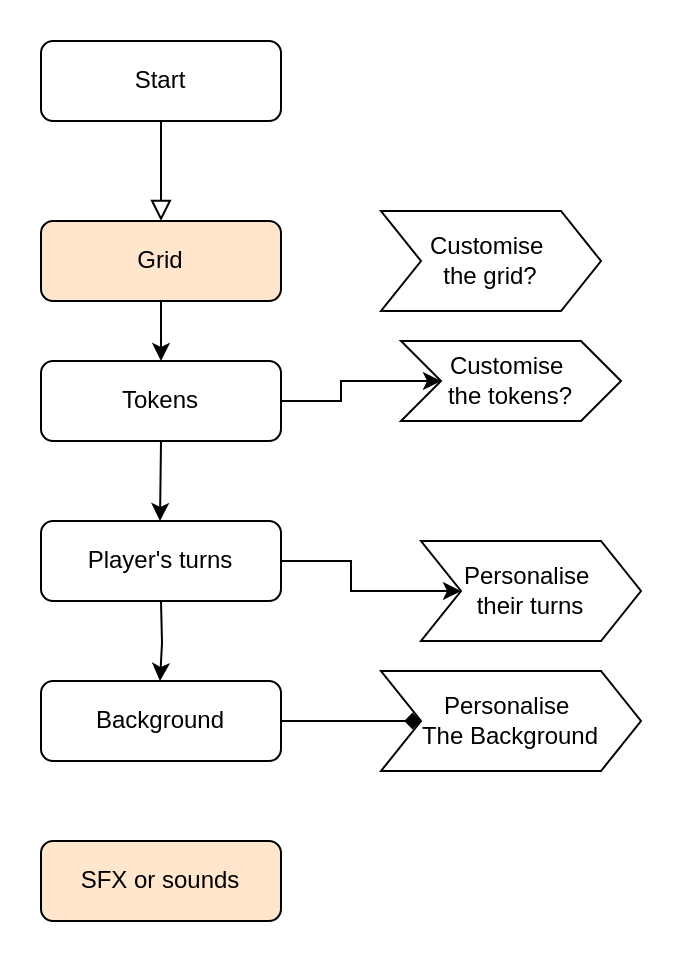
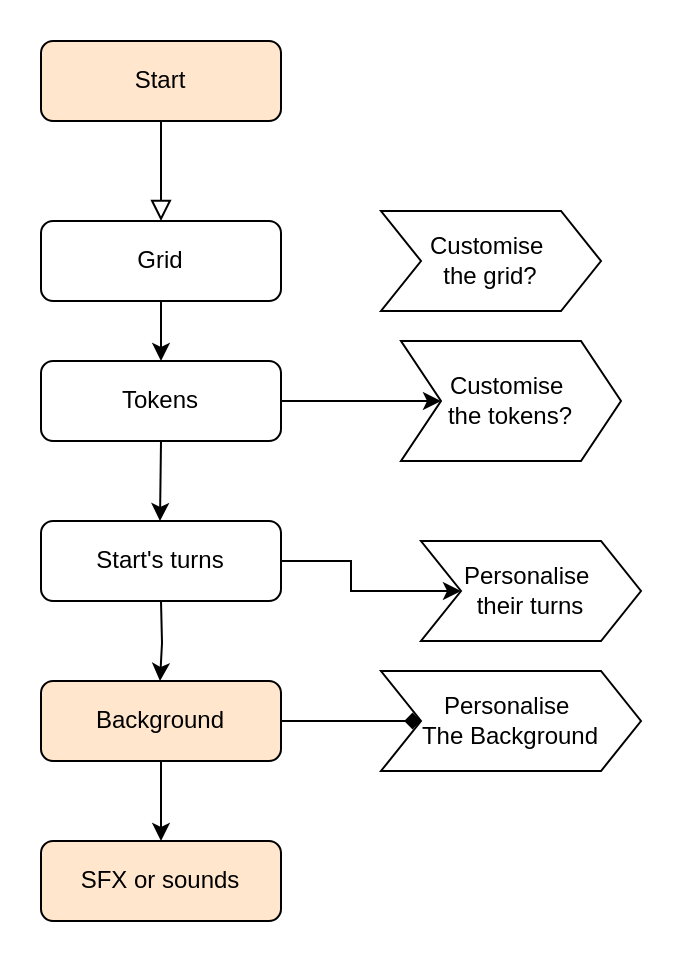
(161, 81) -> (161, 81)
(161, 261) -> (161, 261)
(511, 381) -> (511, 401)
(161, 561) -> (161, 561)
(161, 721) -> (161, 721)
none -> (161, 794)
